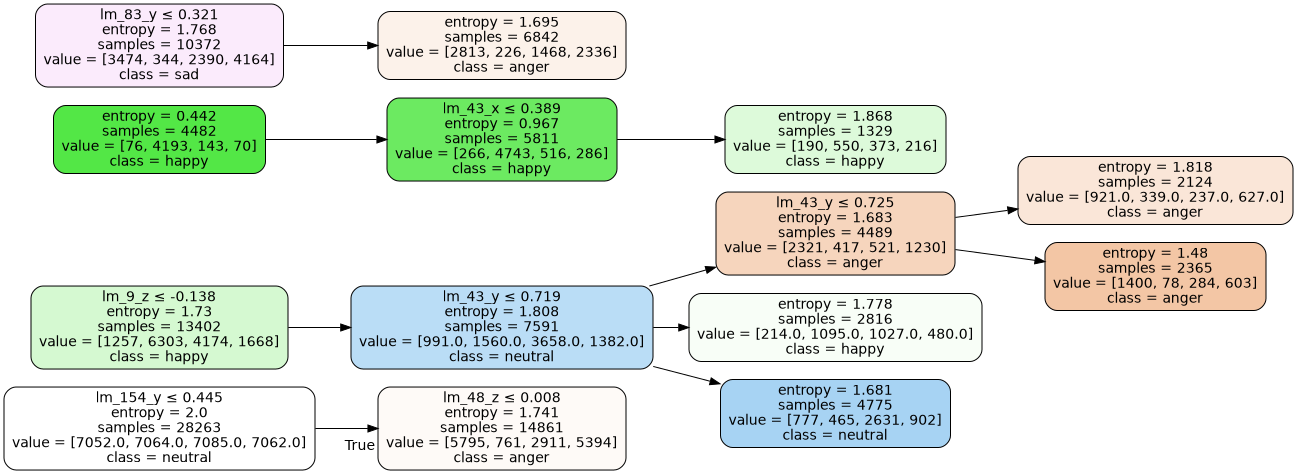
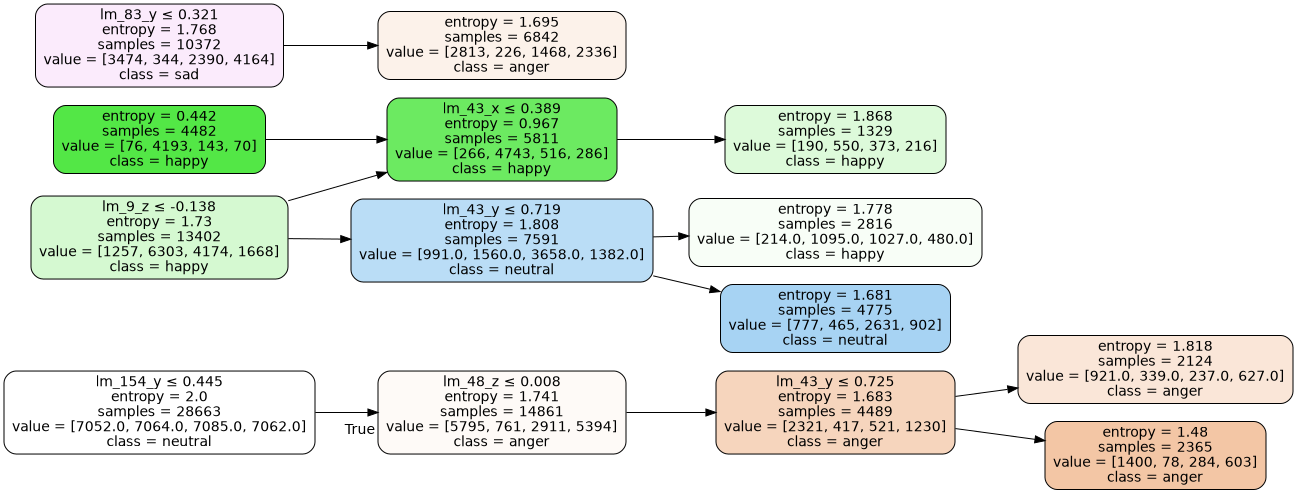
none -> (333, 188)
(678, 278) -> (666, 412)
(160, 428) -> (160, 412)
